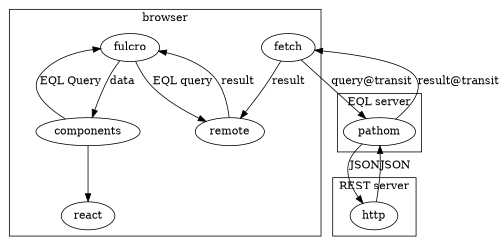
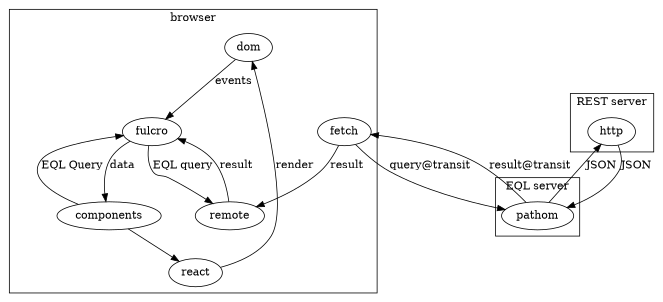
none -> (249, 48)
